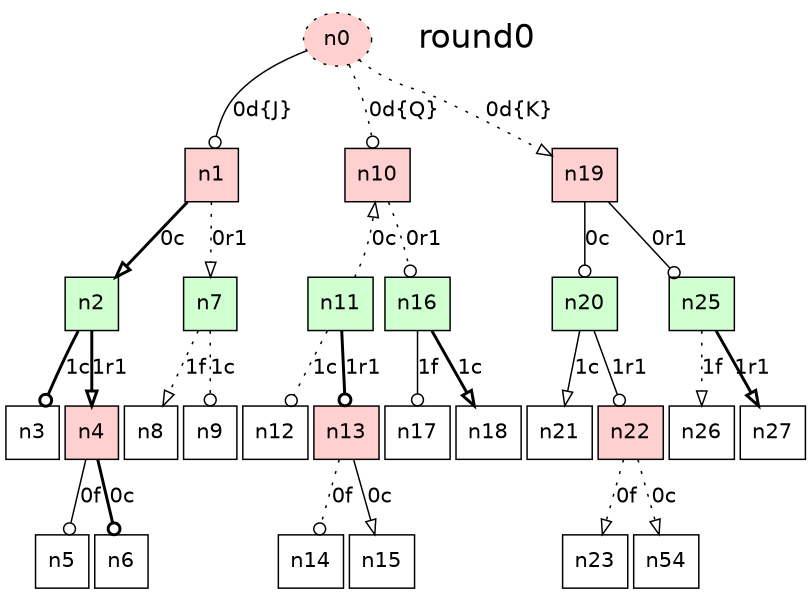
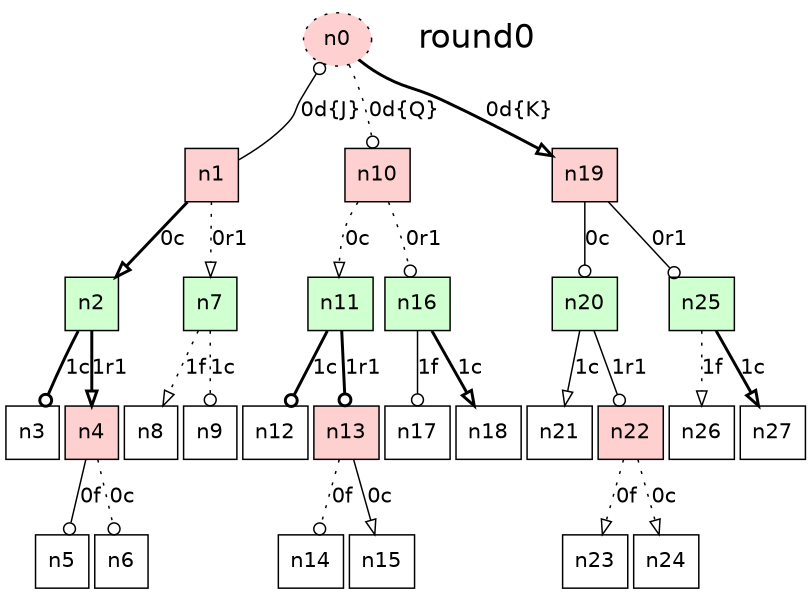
(250, 82) -> (286, 125)
(449, 103) -> (449, 103)
(366, 248) -> (344, 231)
(311, 363) -> (311, 363)
(753, 368) -> (753, 368)
(105, 491) -> (105, 491)
(666, 562) -> (666, 562)
